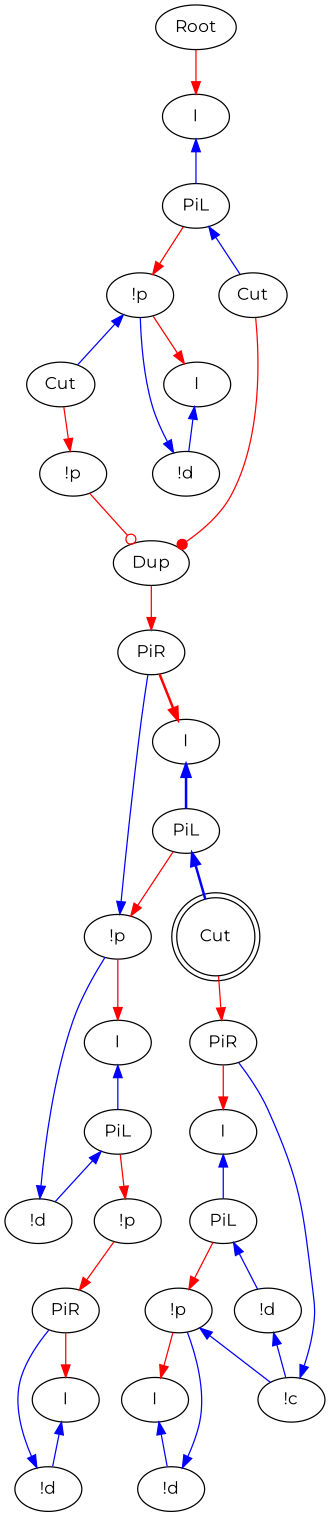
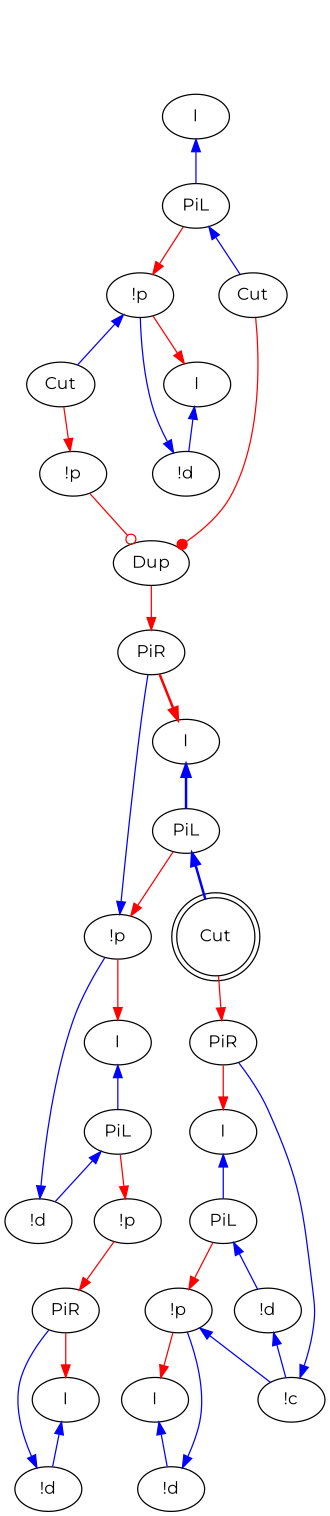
(196, 27) -> none
